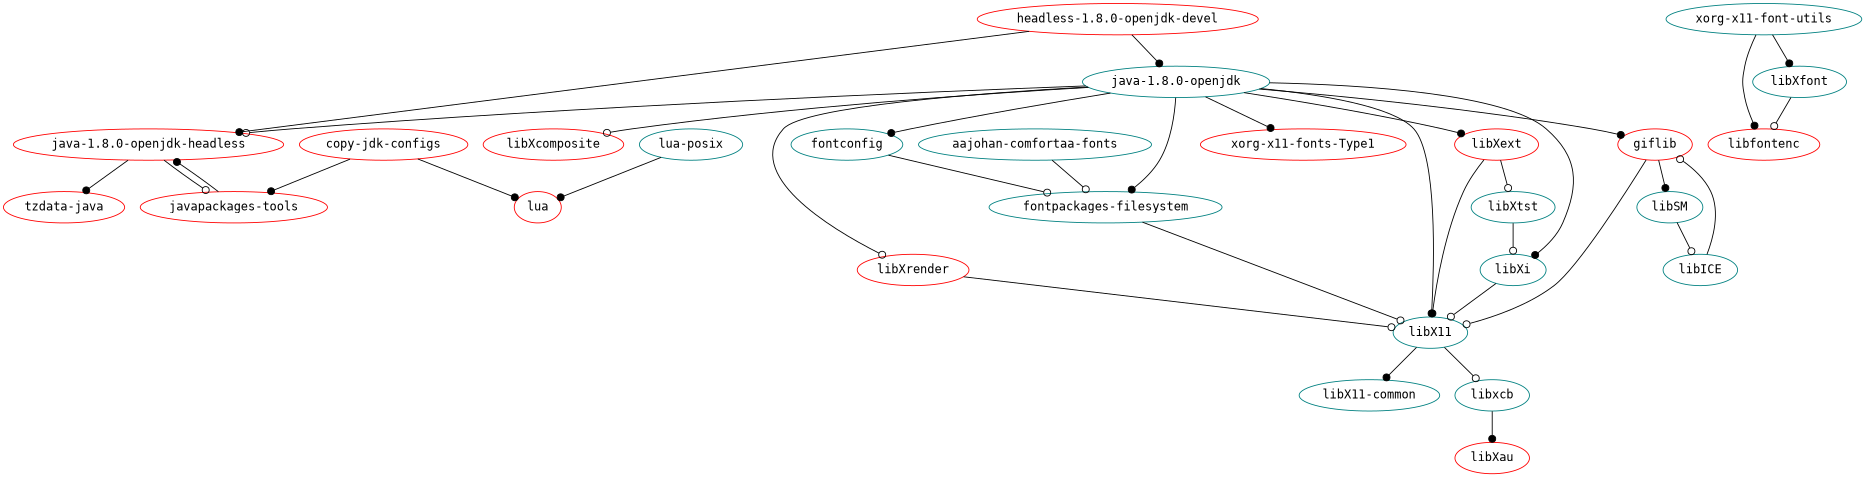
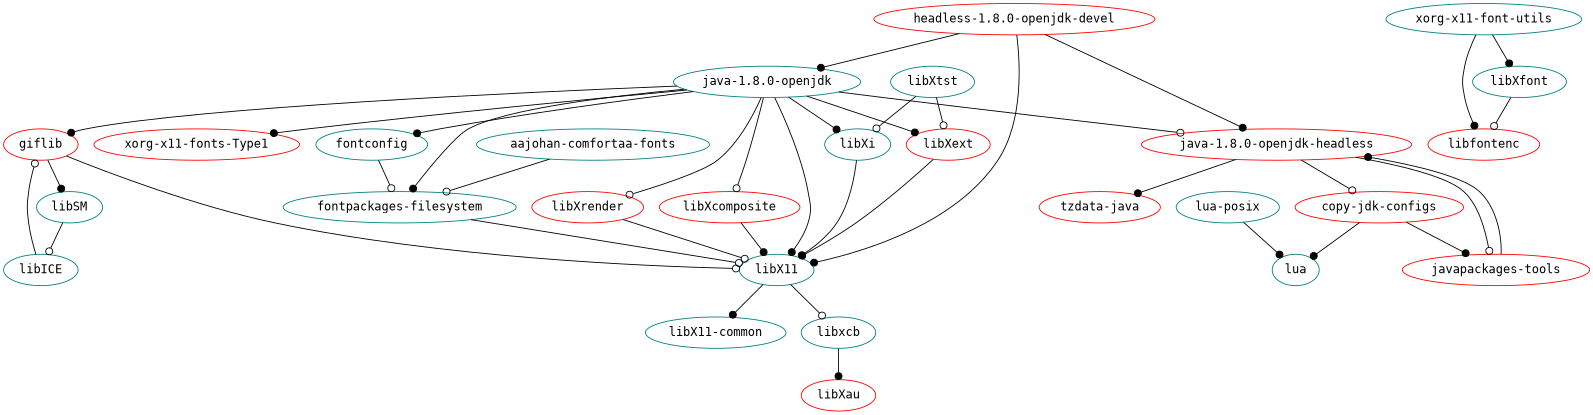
(1504, 172) -> (940, 110)
none -> (1325, 174)
none -> (971, 191)
(538, 207) -> (1296, 270)
none -> (751, 236)
